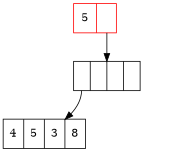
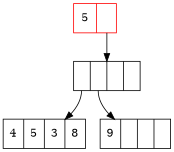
none -> (135, 134)
